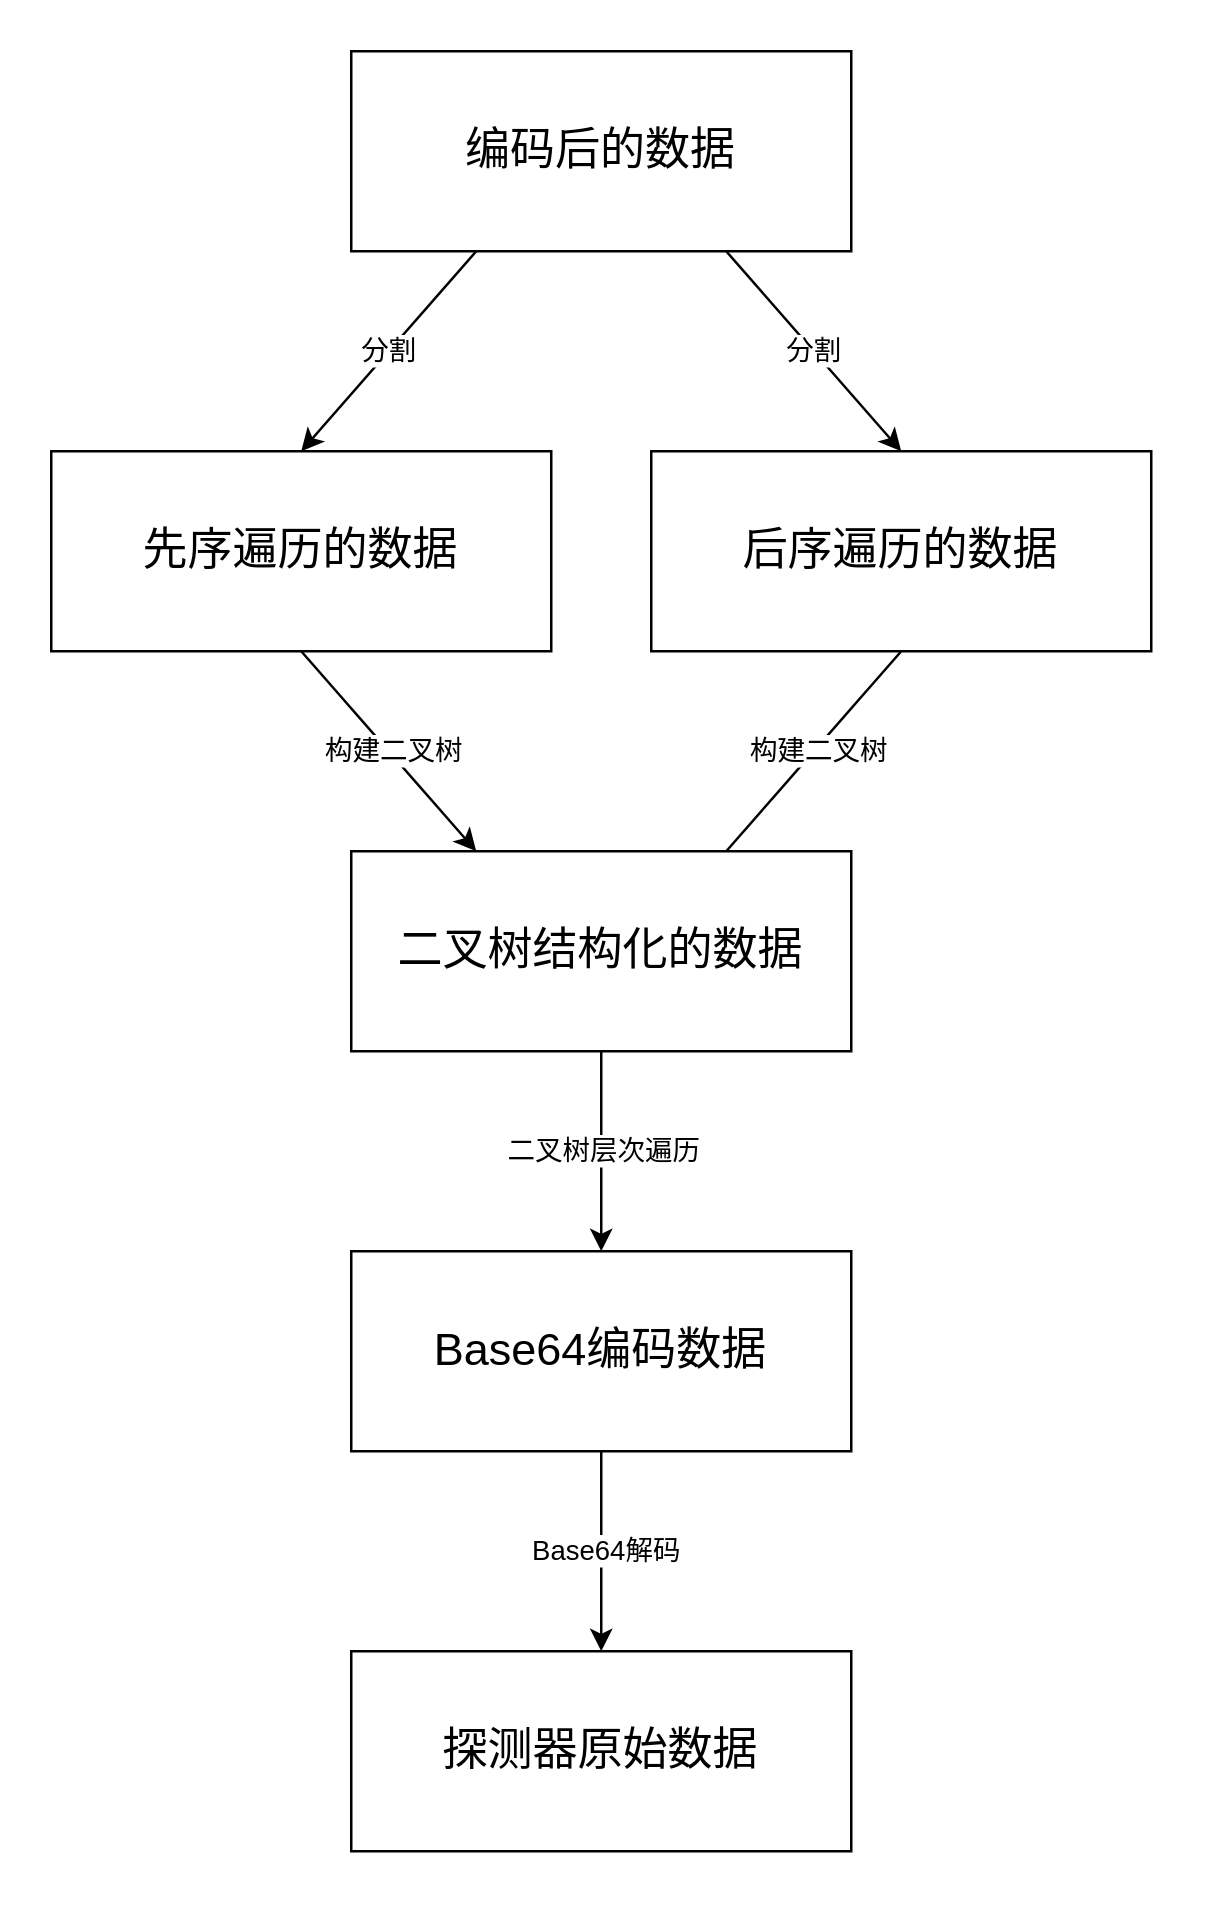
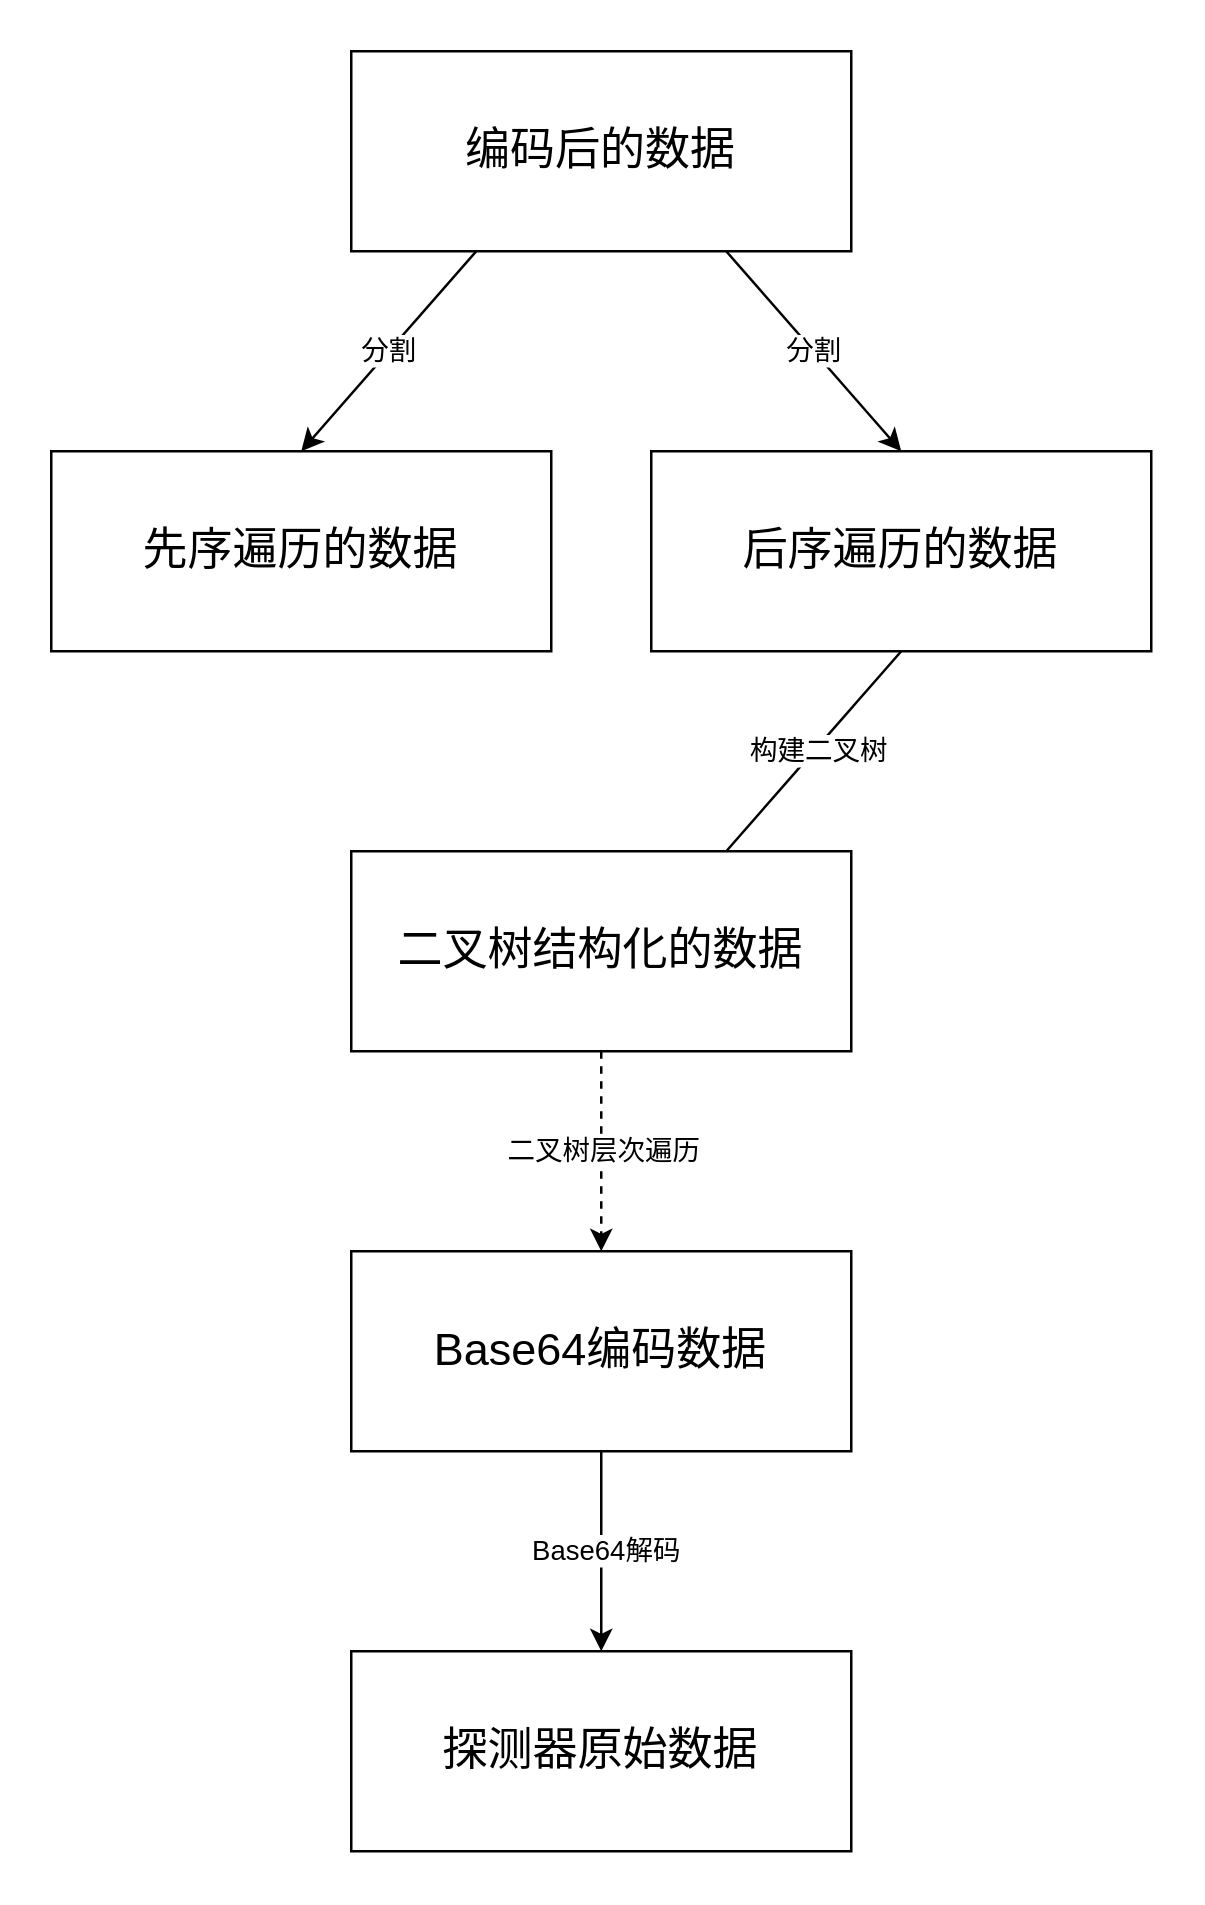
(342, 697) -> none
(601, 1096) -> (601, 1096)
